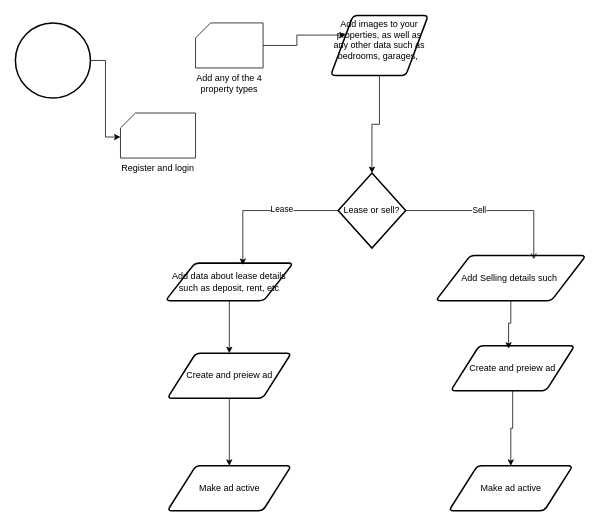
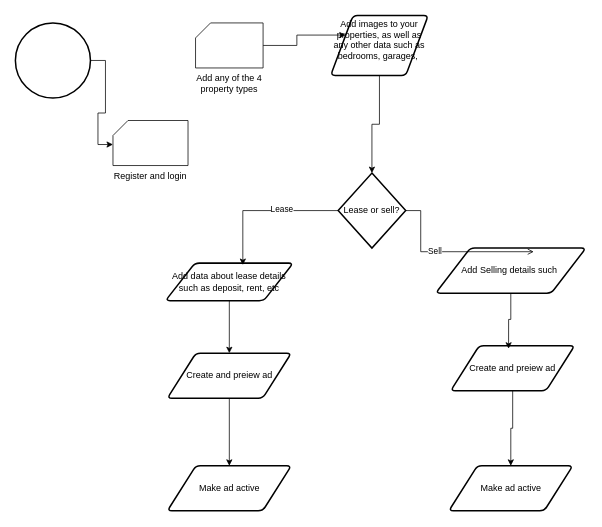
(158, 135) -> (150, 143)
(510, 278) -> (510, 270)
